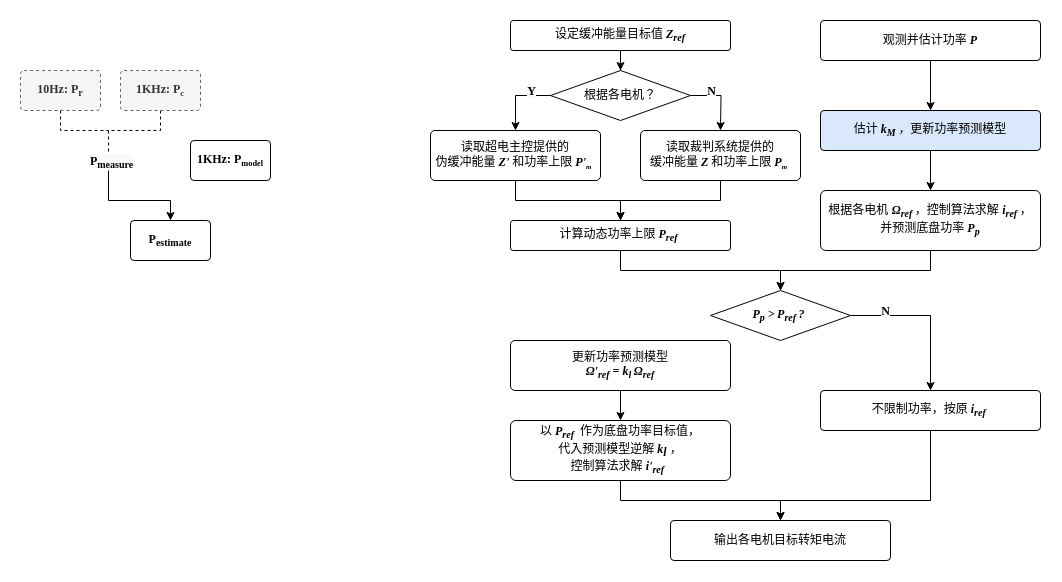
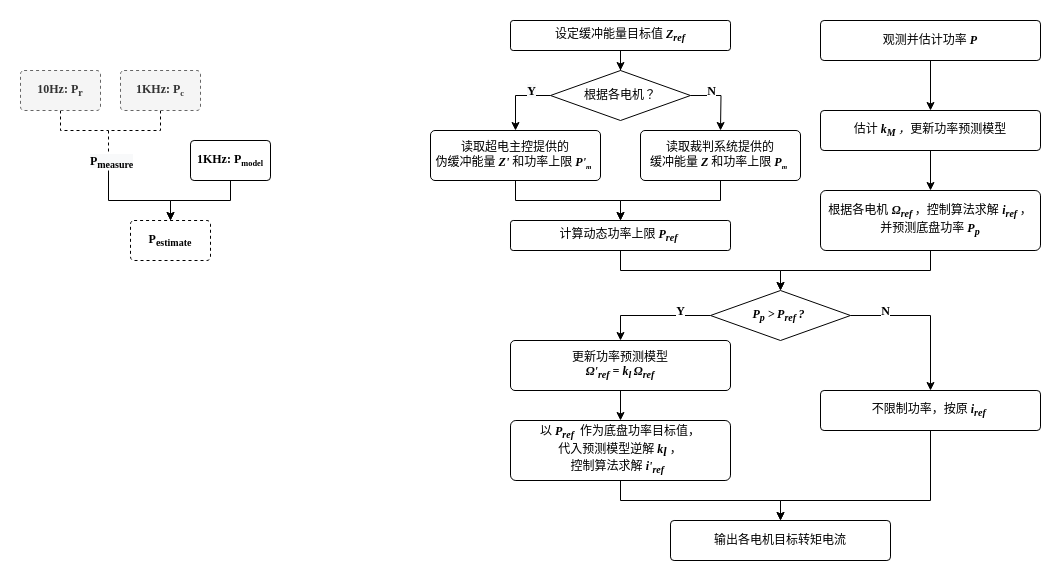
(931, 131) -> (931, 131)
none -> (212, 201)
(171, 241) -> (171, 241)
none -> (657, 316)
